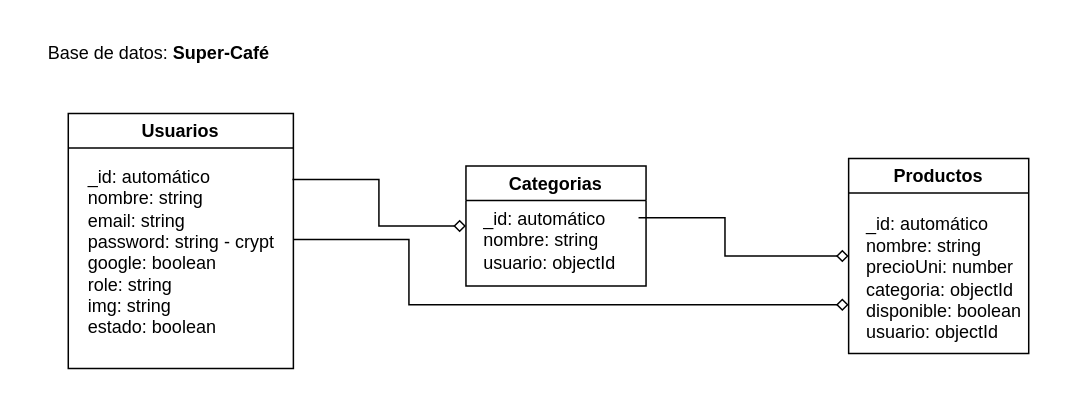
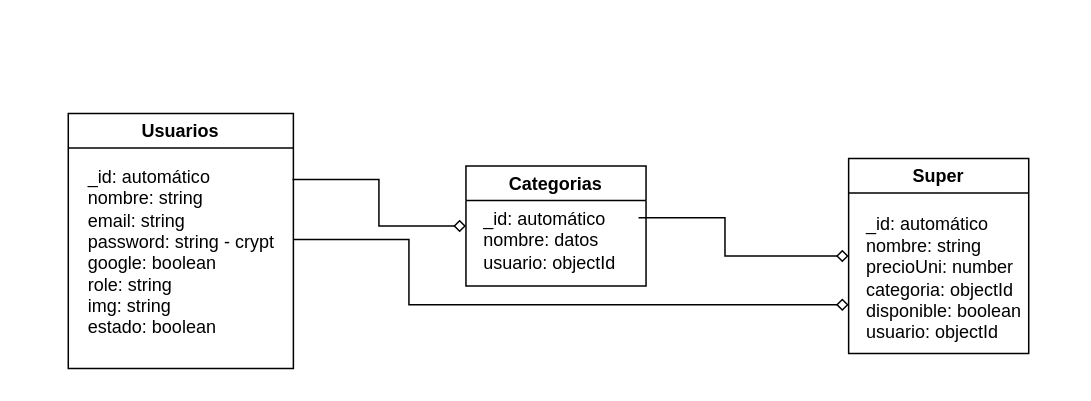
(158, 53) -> none
(938, 176) -> (938, 176)
(562, 241) -> (562, 241)
